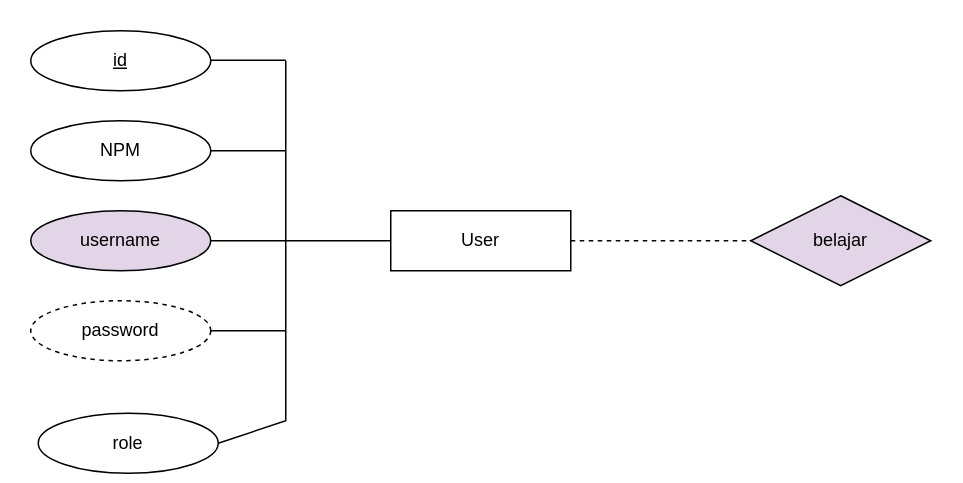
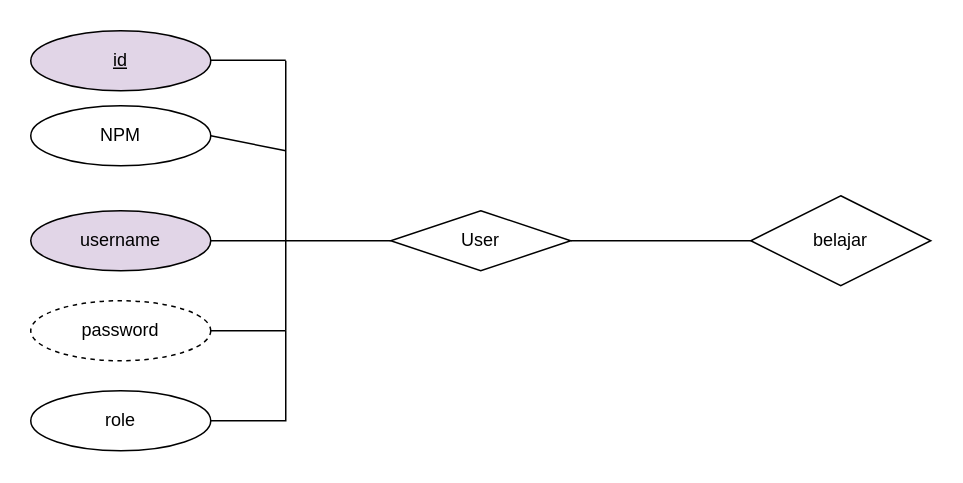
(121, 61) -> (121, 61)
(121, 151) -> (121, 136)
(481, 241) -> (481, 241)
(661, 241) -> (661, 241)
(841, 241) -> (841, 241)
(128, 443) -> (121, 421)
